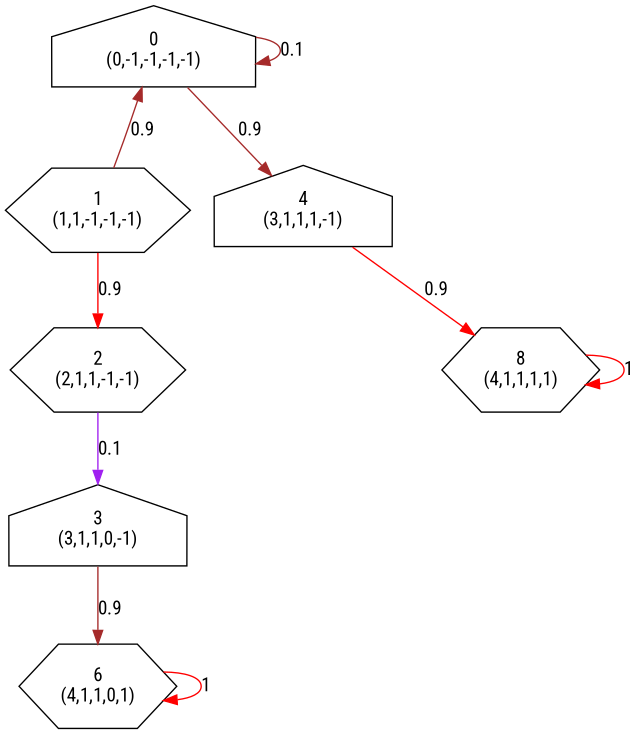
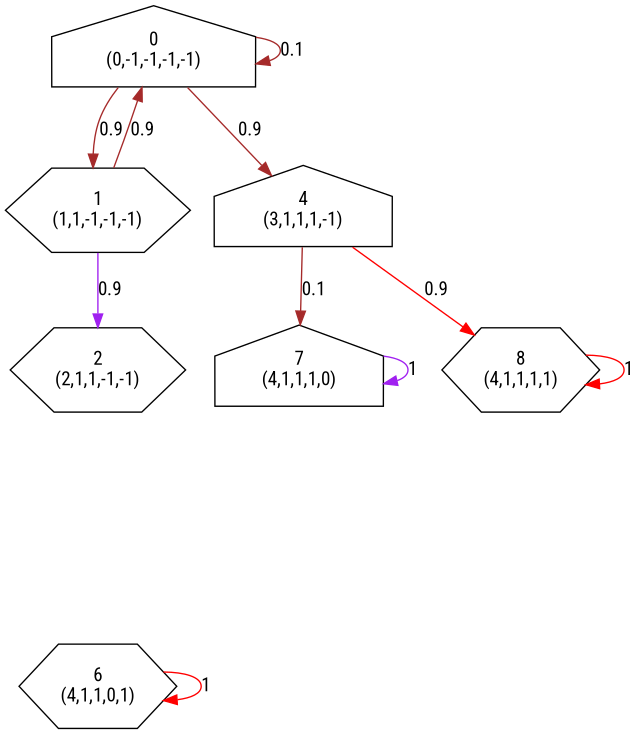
none -> (100, 119)
(98, 283) -> (98, 283)
none -> (299, 370)
(98, 530) -> none
